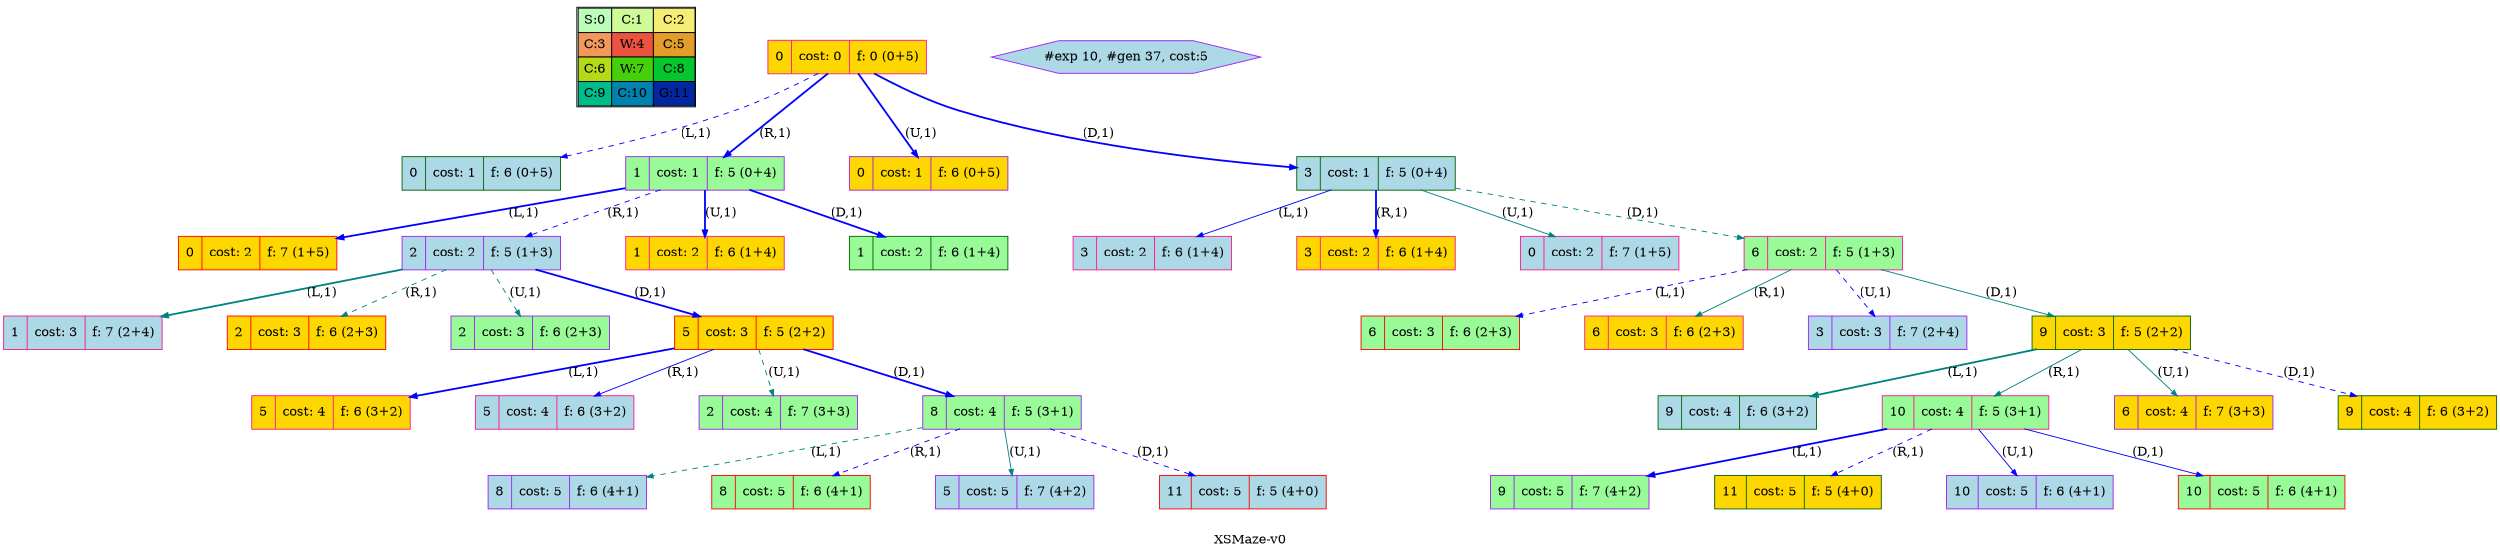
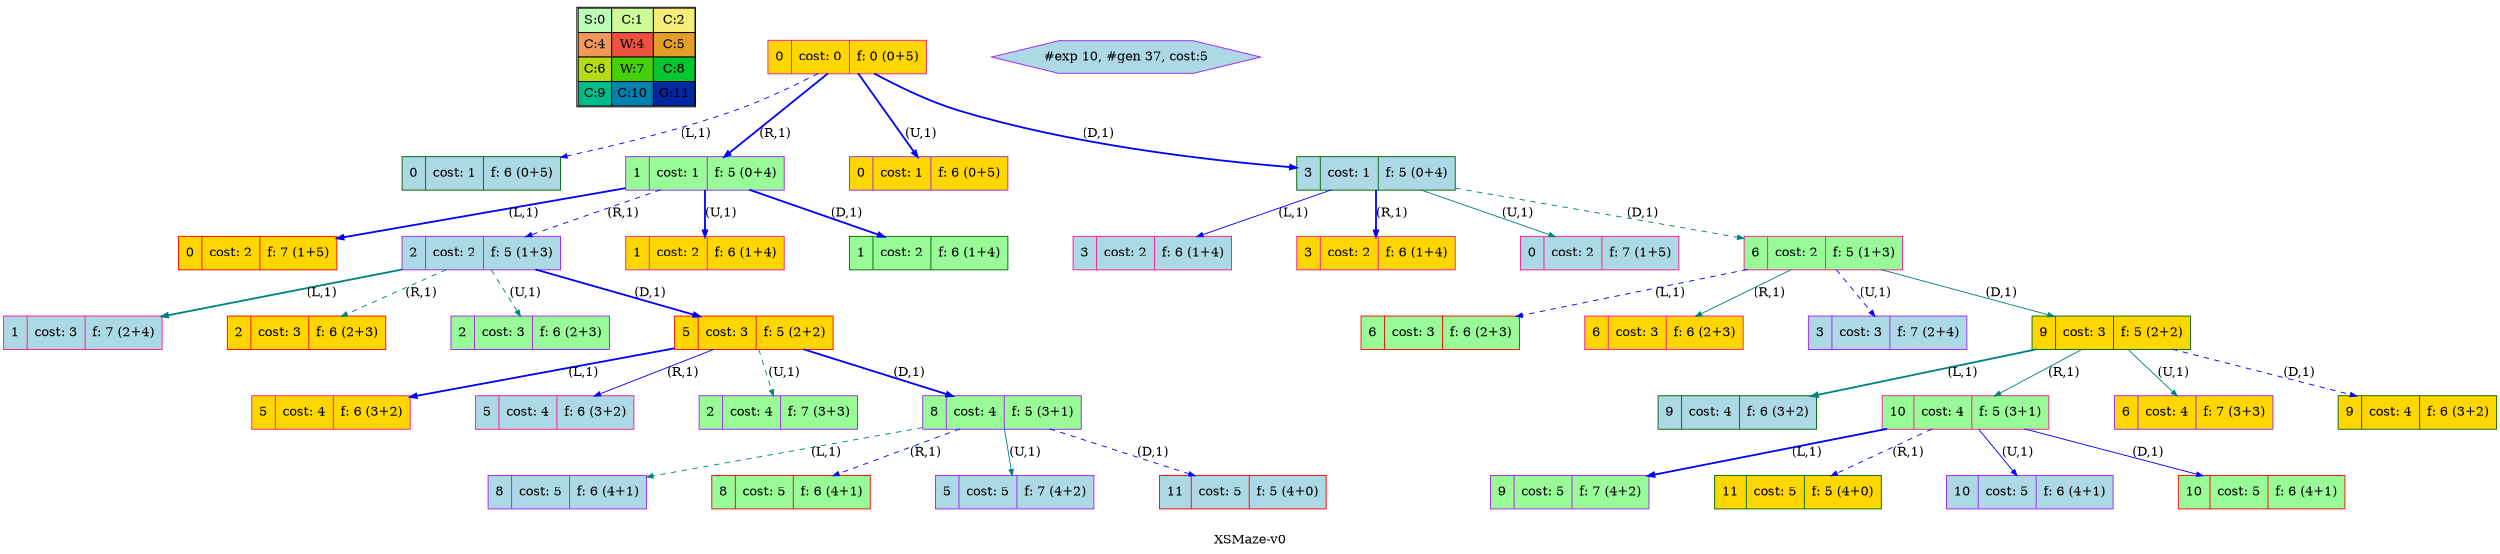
(595, 44) -> (595, 44)
